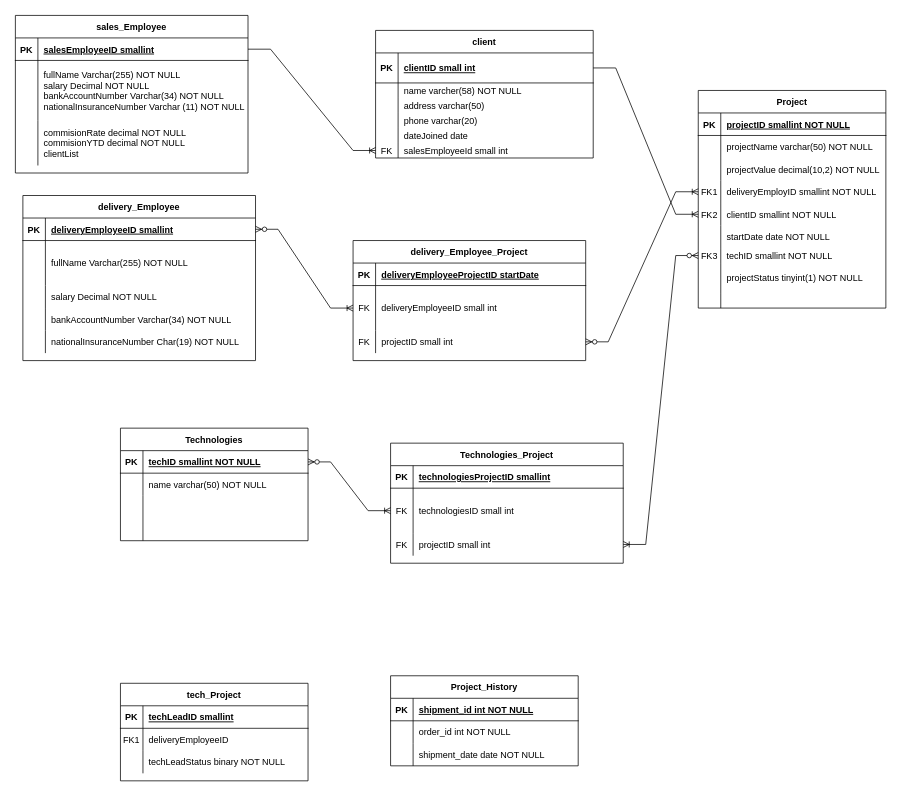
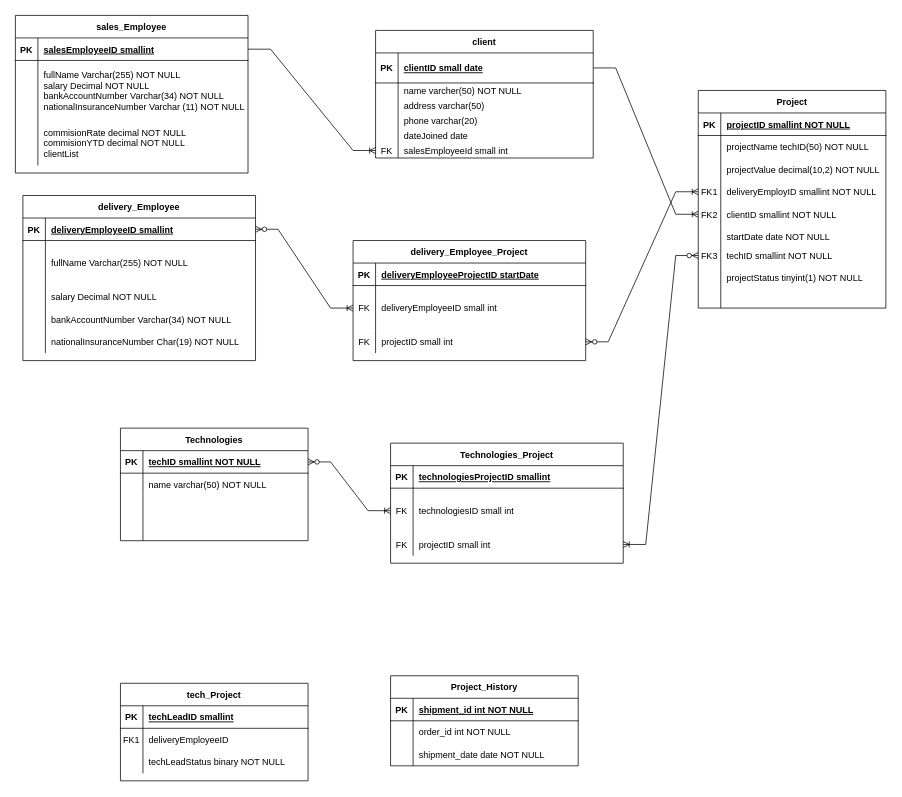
(441, 68) -> (444, 68)
(463, 91) -> (463, 91)
(803, 147) -> (801, 147)
